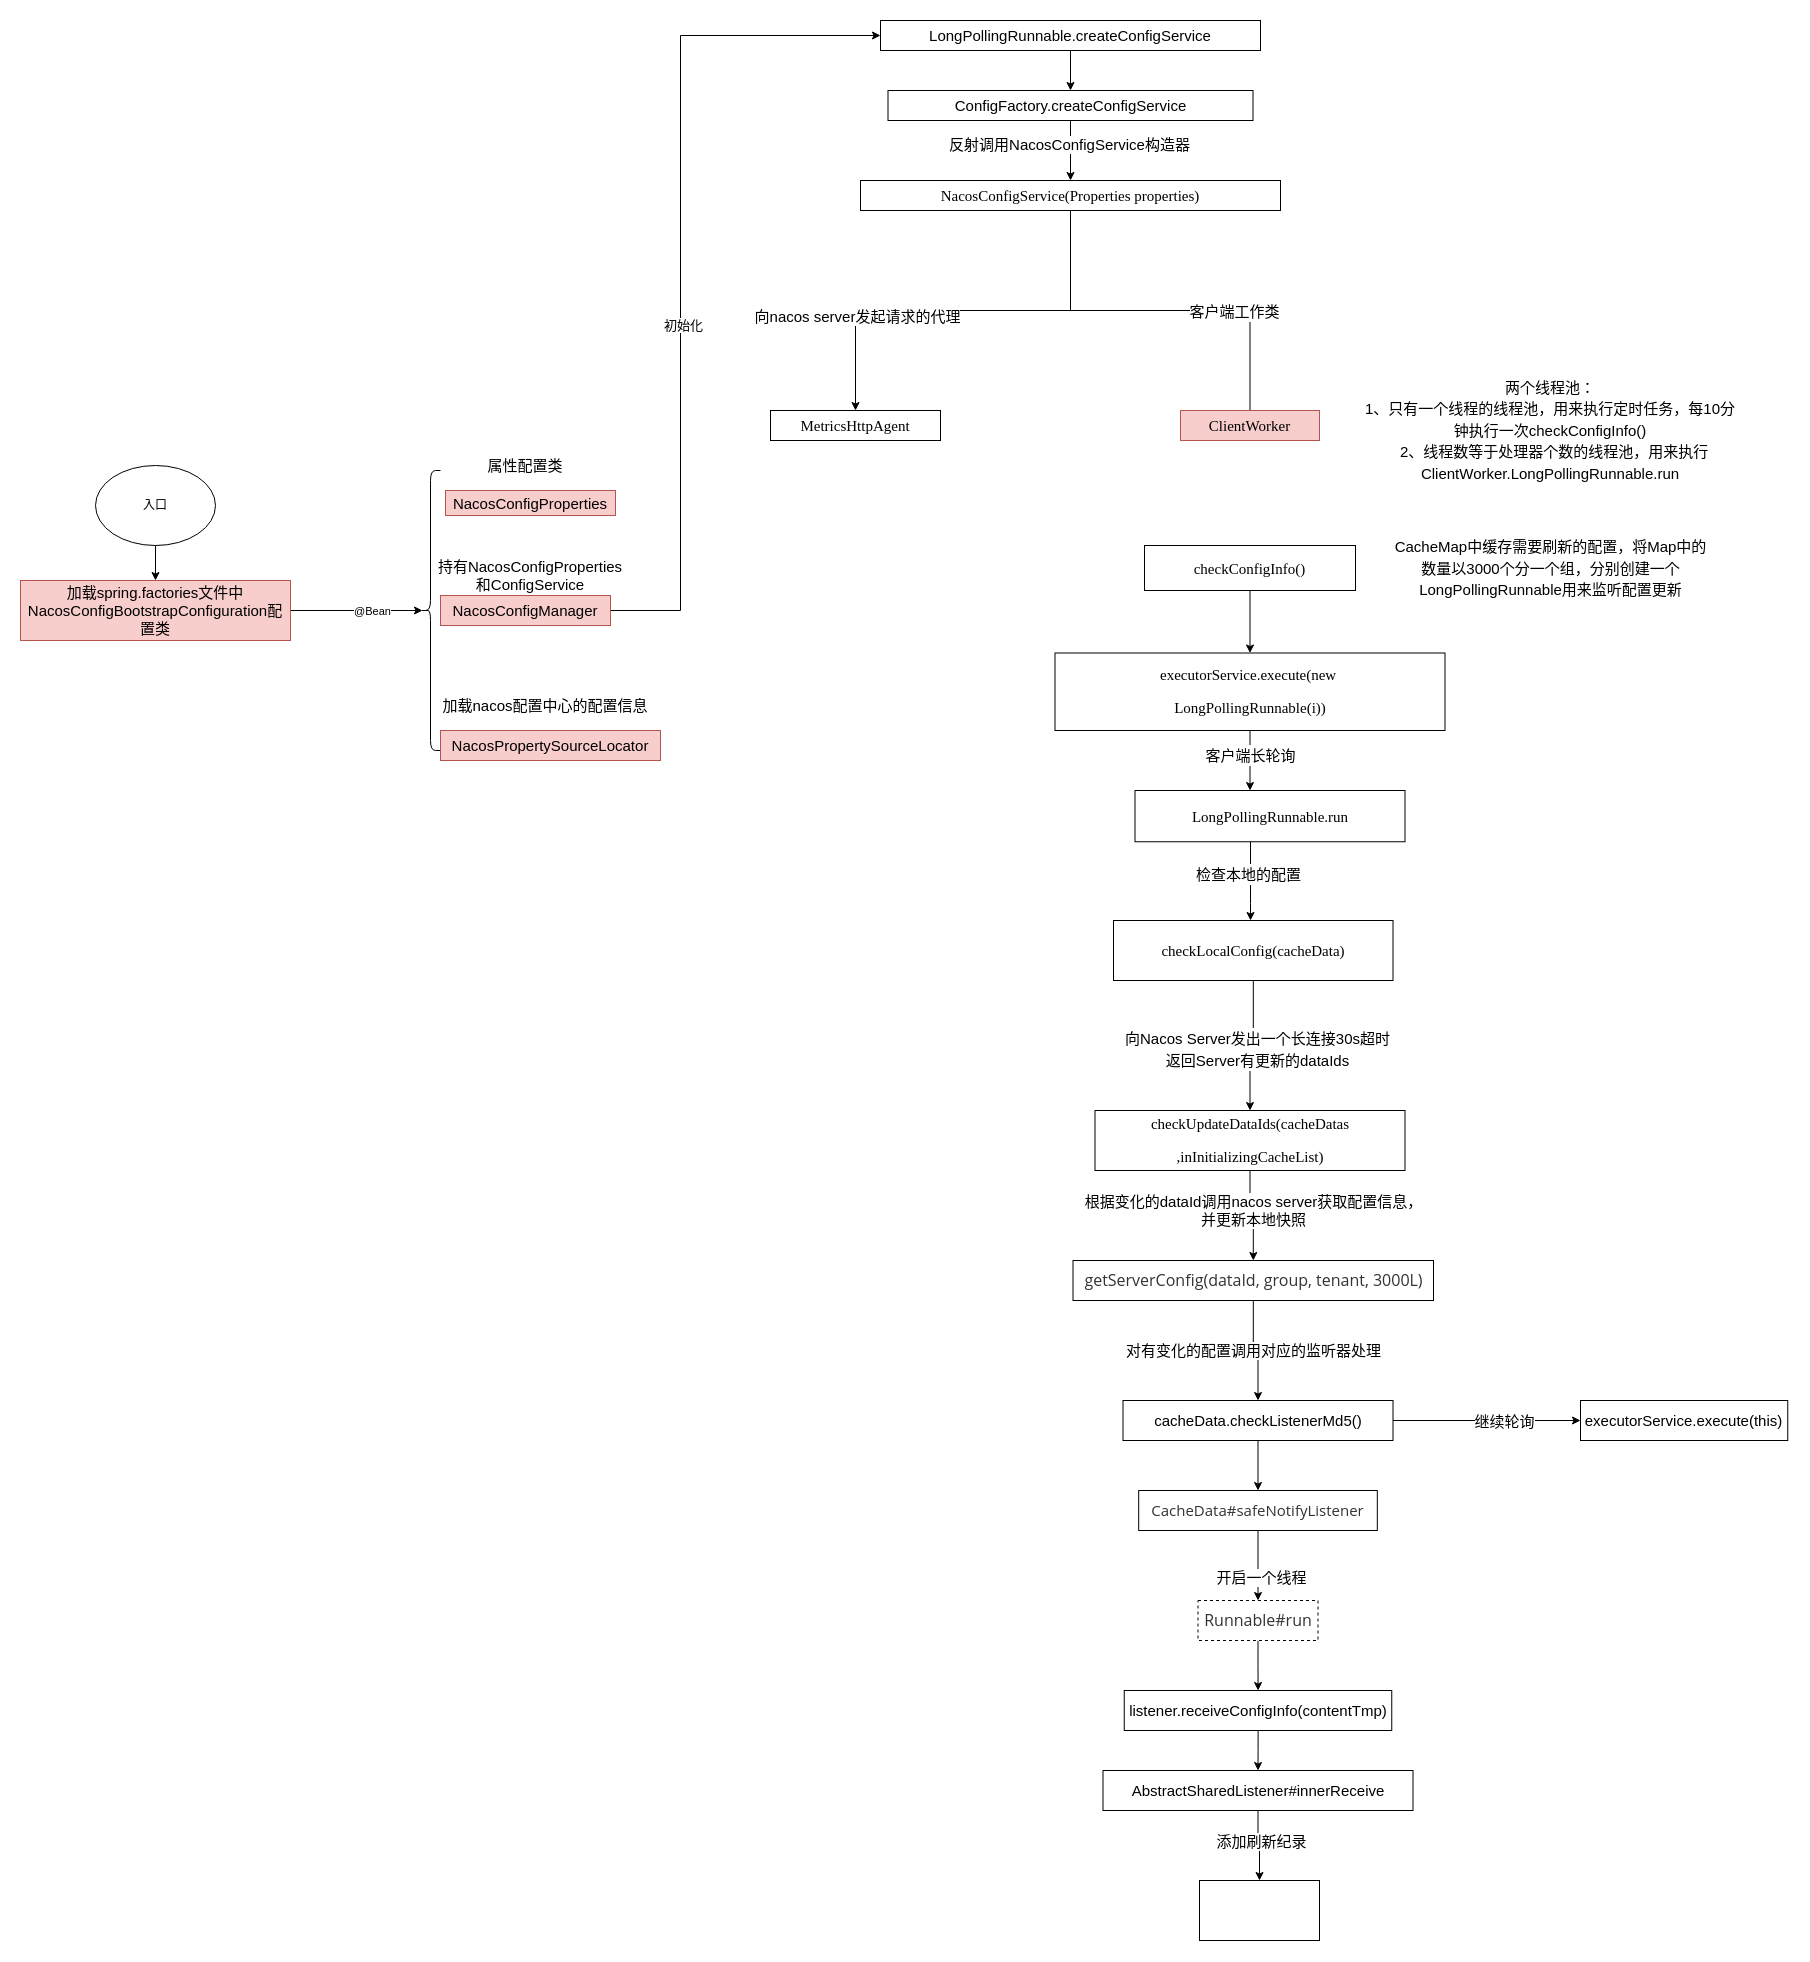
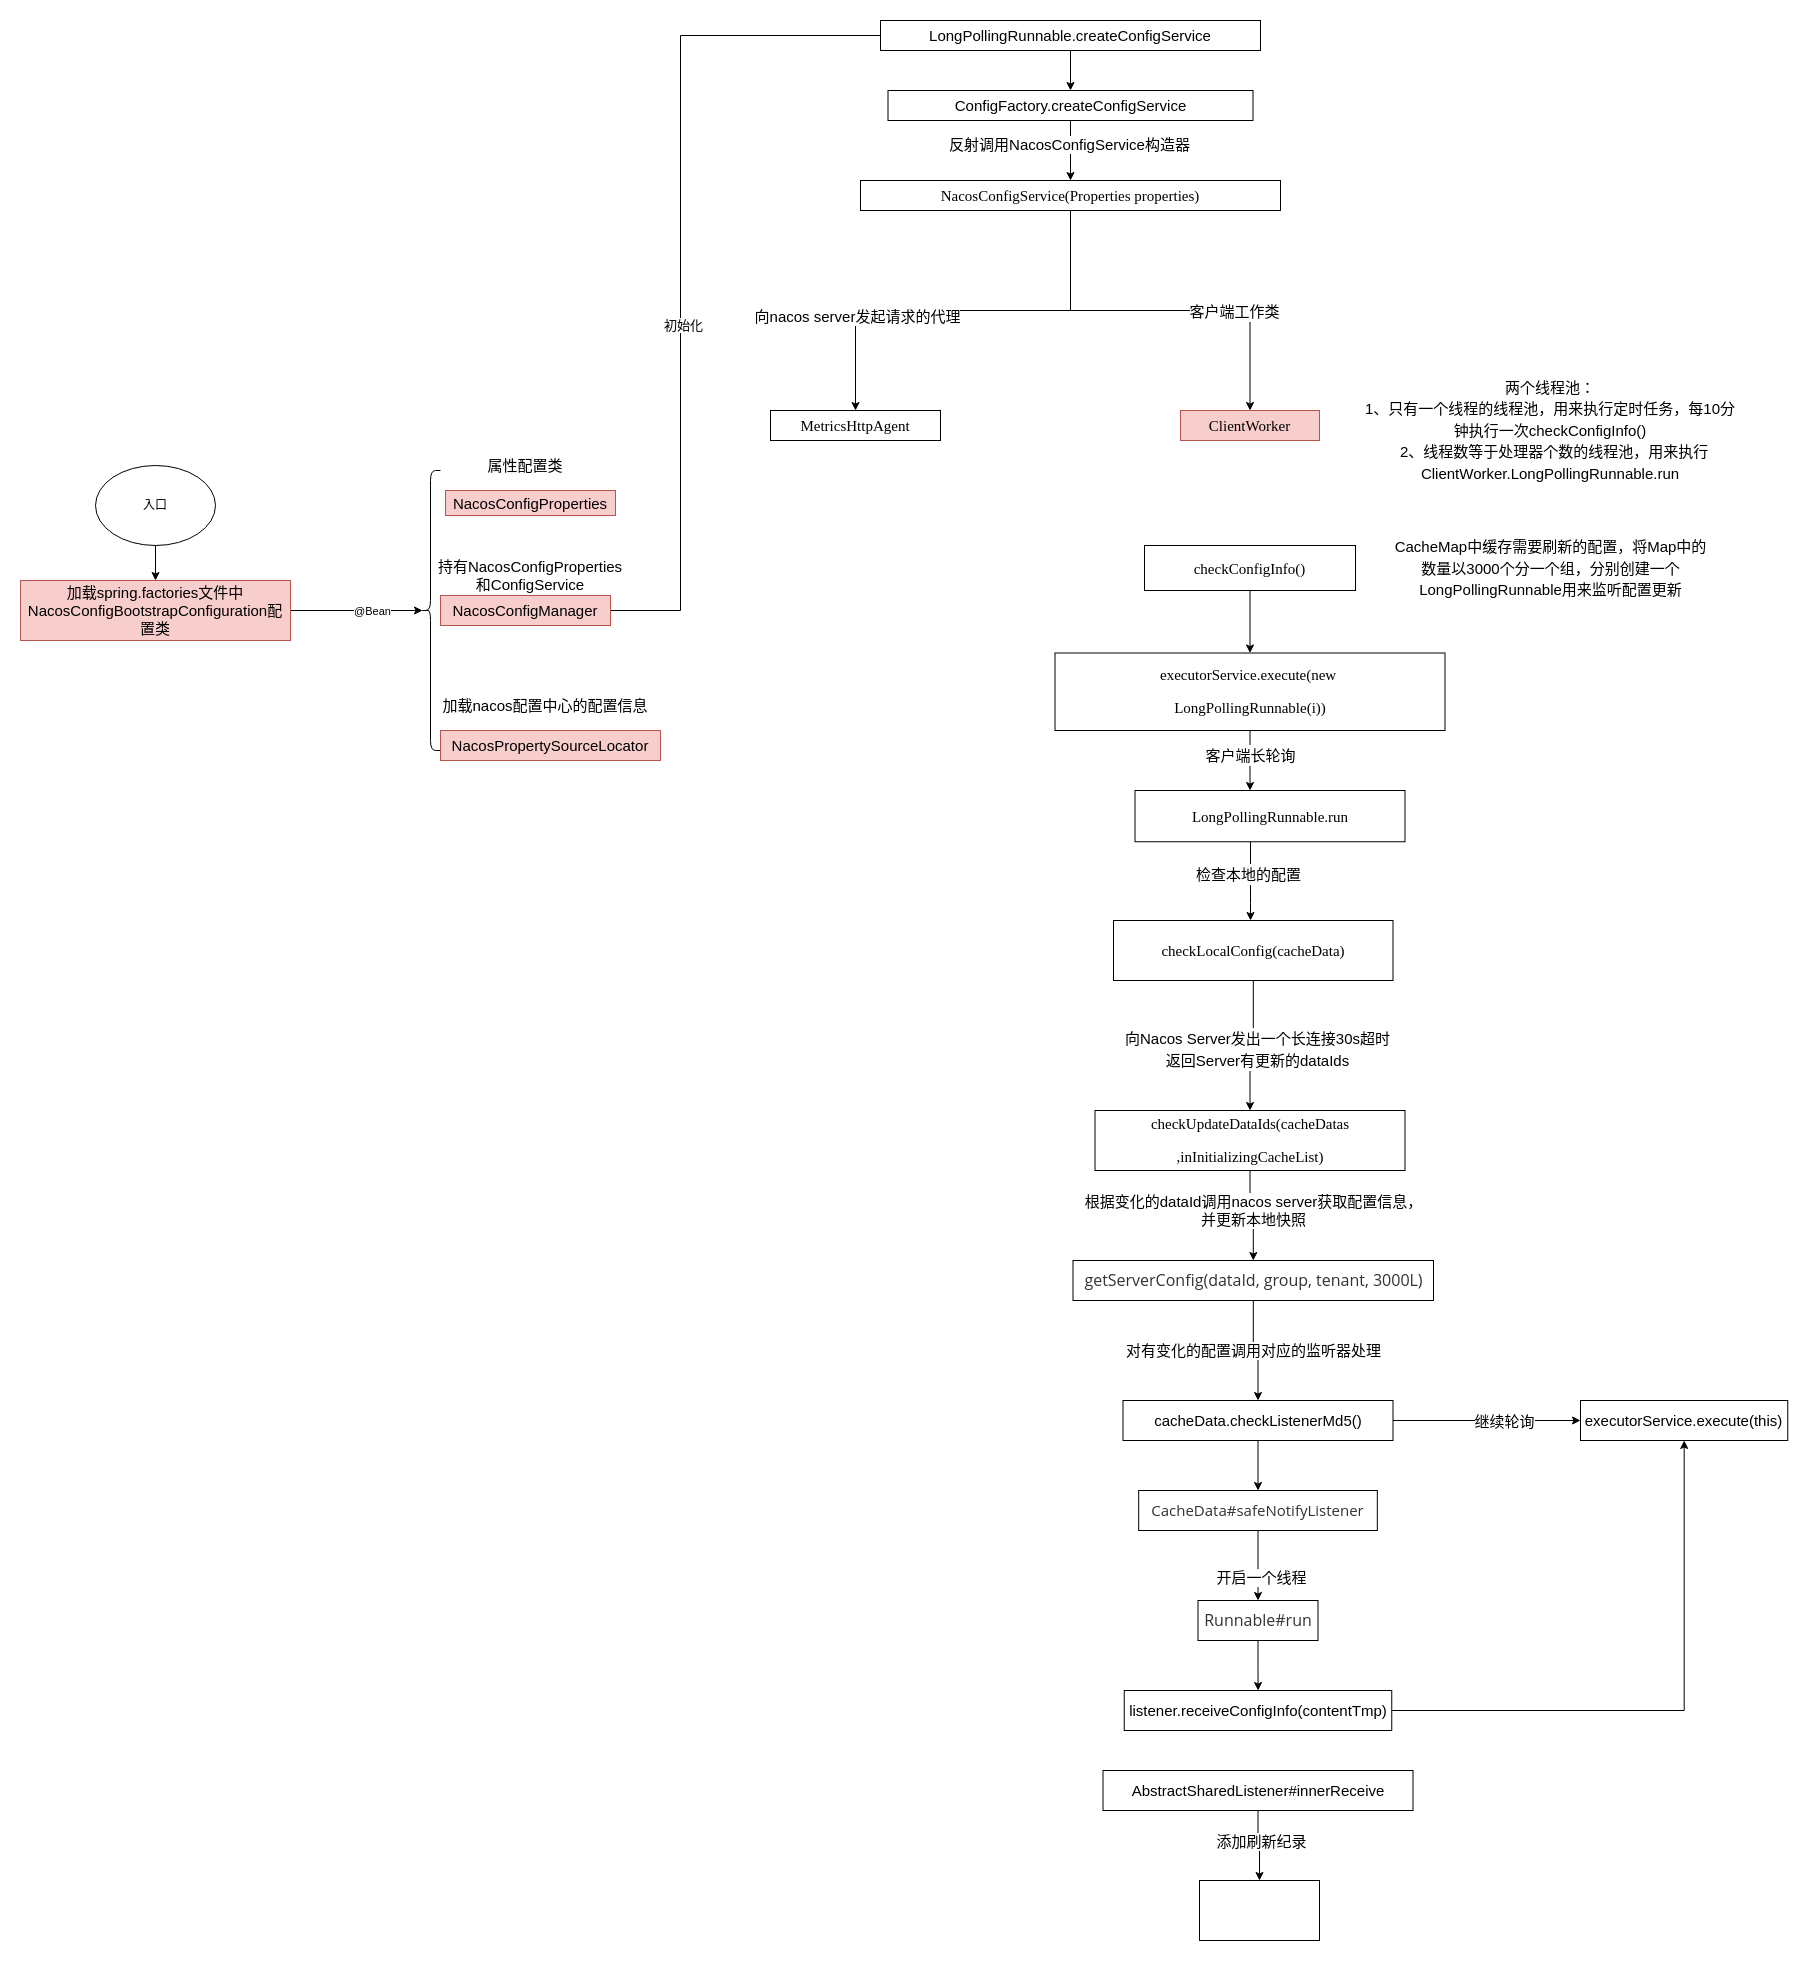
(872, 36) -> (874, 36)
(1250, 404) -> (1250, 402)
(1258, 1621) -> (1258, 1621)
(1258, 1747) -> (1669, 1711)
